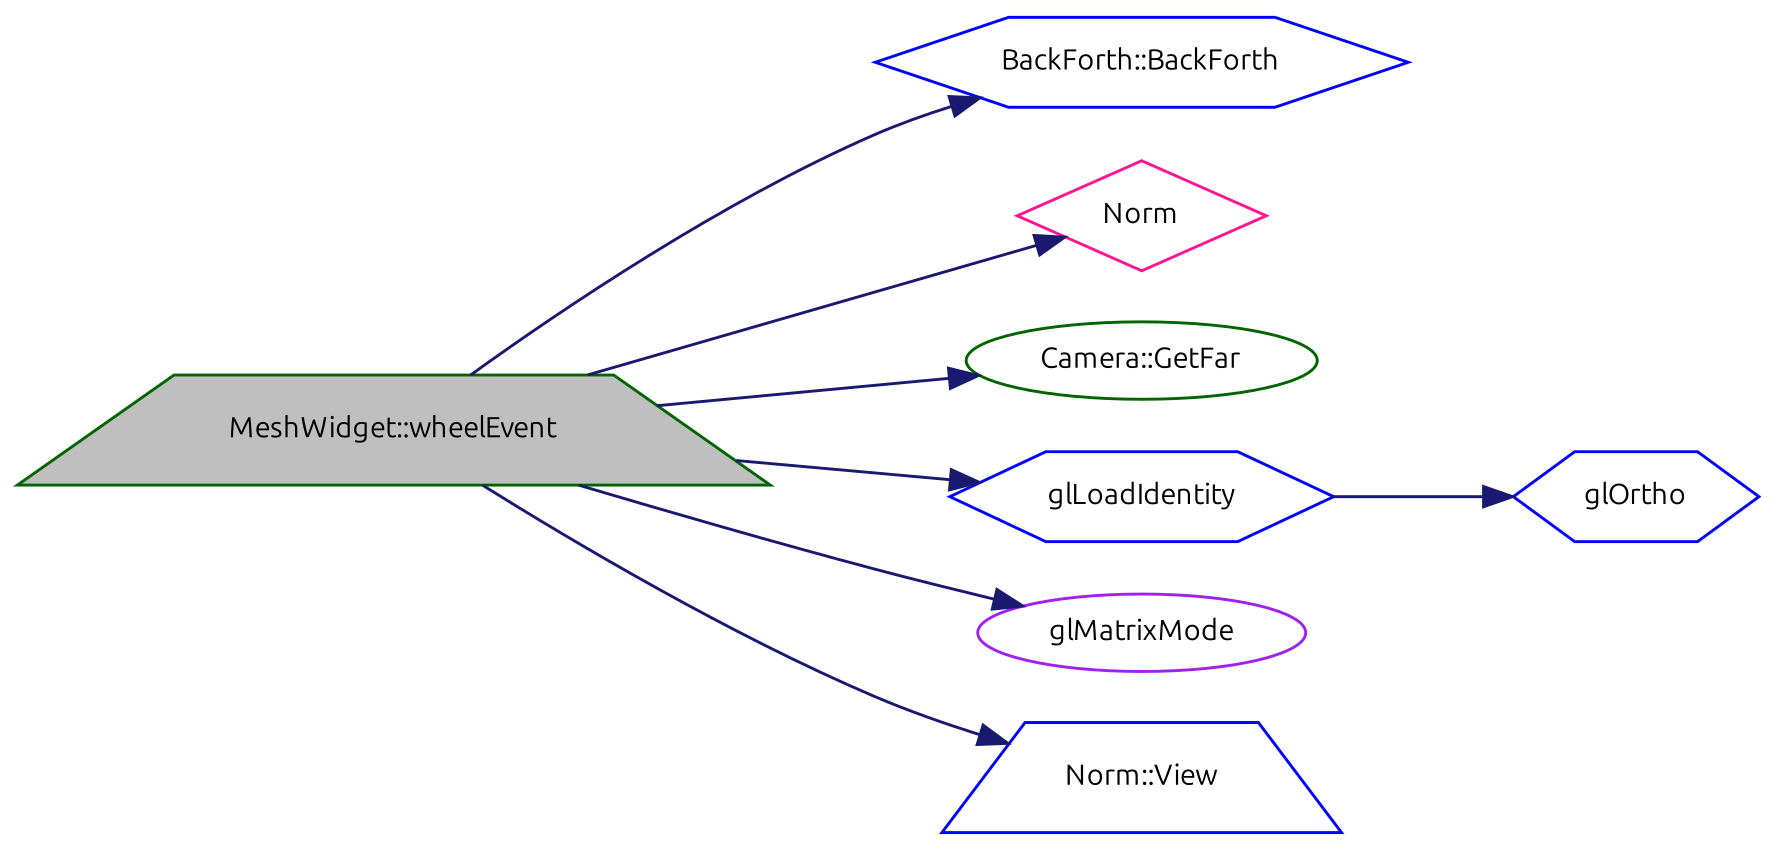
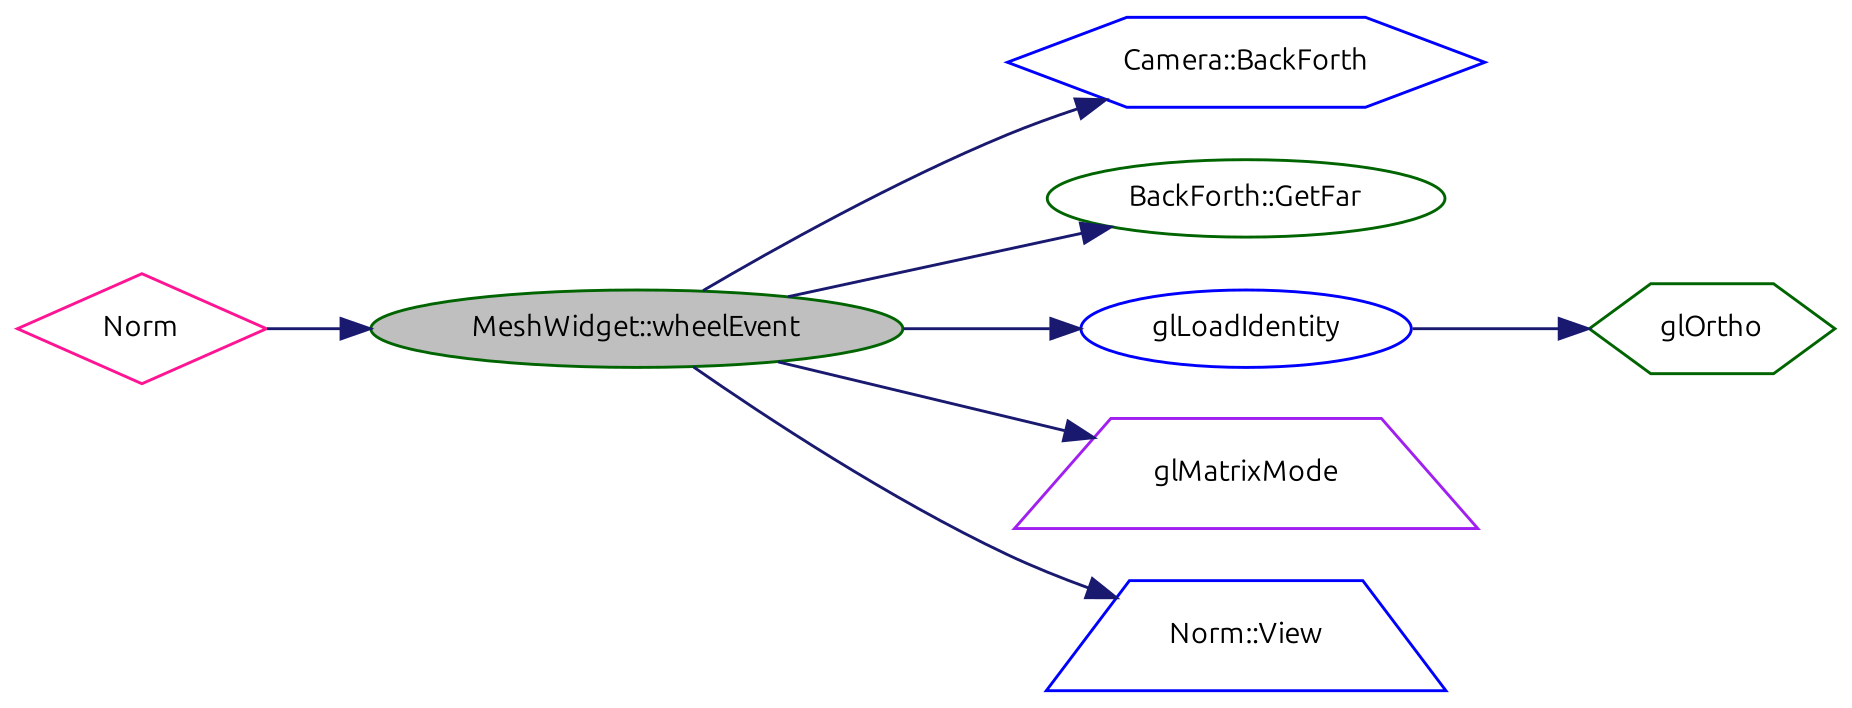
(1142, 62) -> (1246, 62)
(812, 310) -> (304, 329)
(1142, 361) -> (1246, 198)
(394, 430) -> (637, 329)
(1142, 497) -> (1246, 329)
(1636, 497) -> (1712, 329)
(1142, 633) -> (1246, 473)
